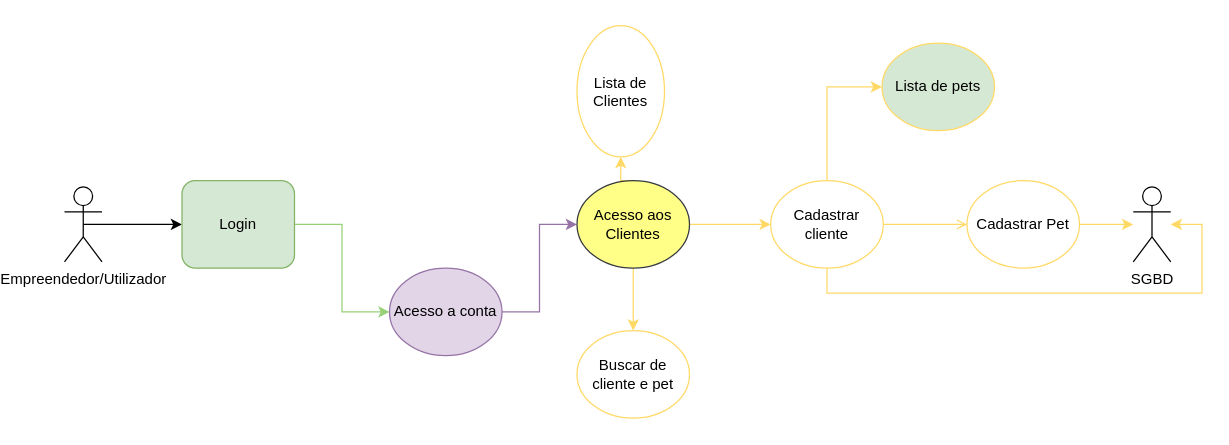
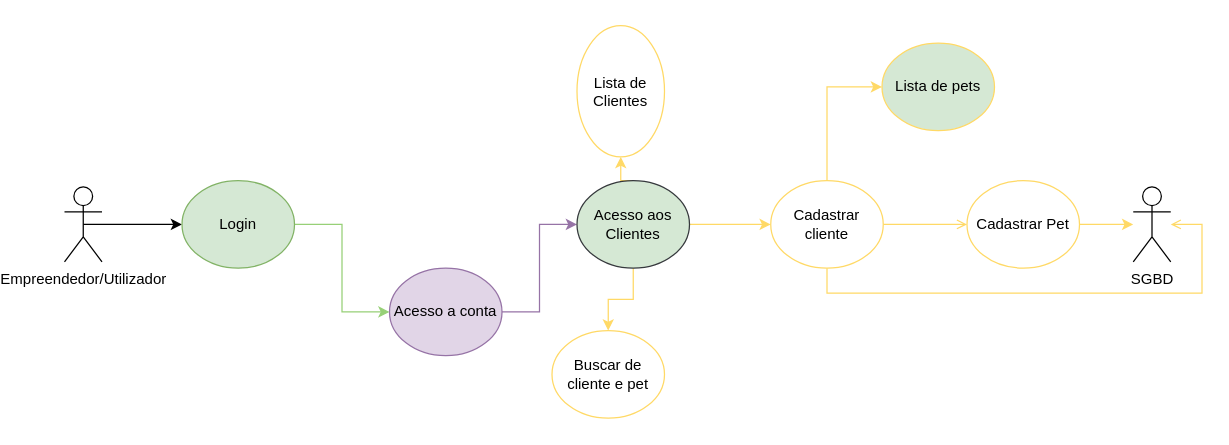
(238, 224) -> (238, 224)
(633, 224) -> (633, 224)
(1180, 224) -> (1177, 224)
(633, 374) -> (608, 374)
